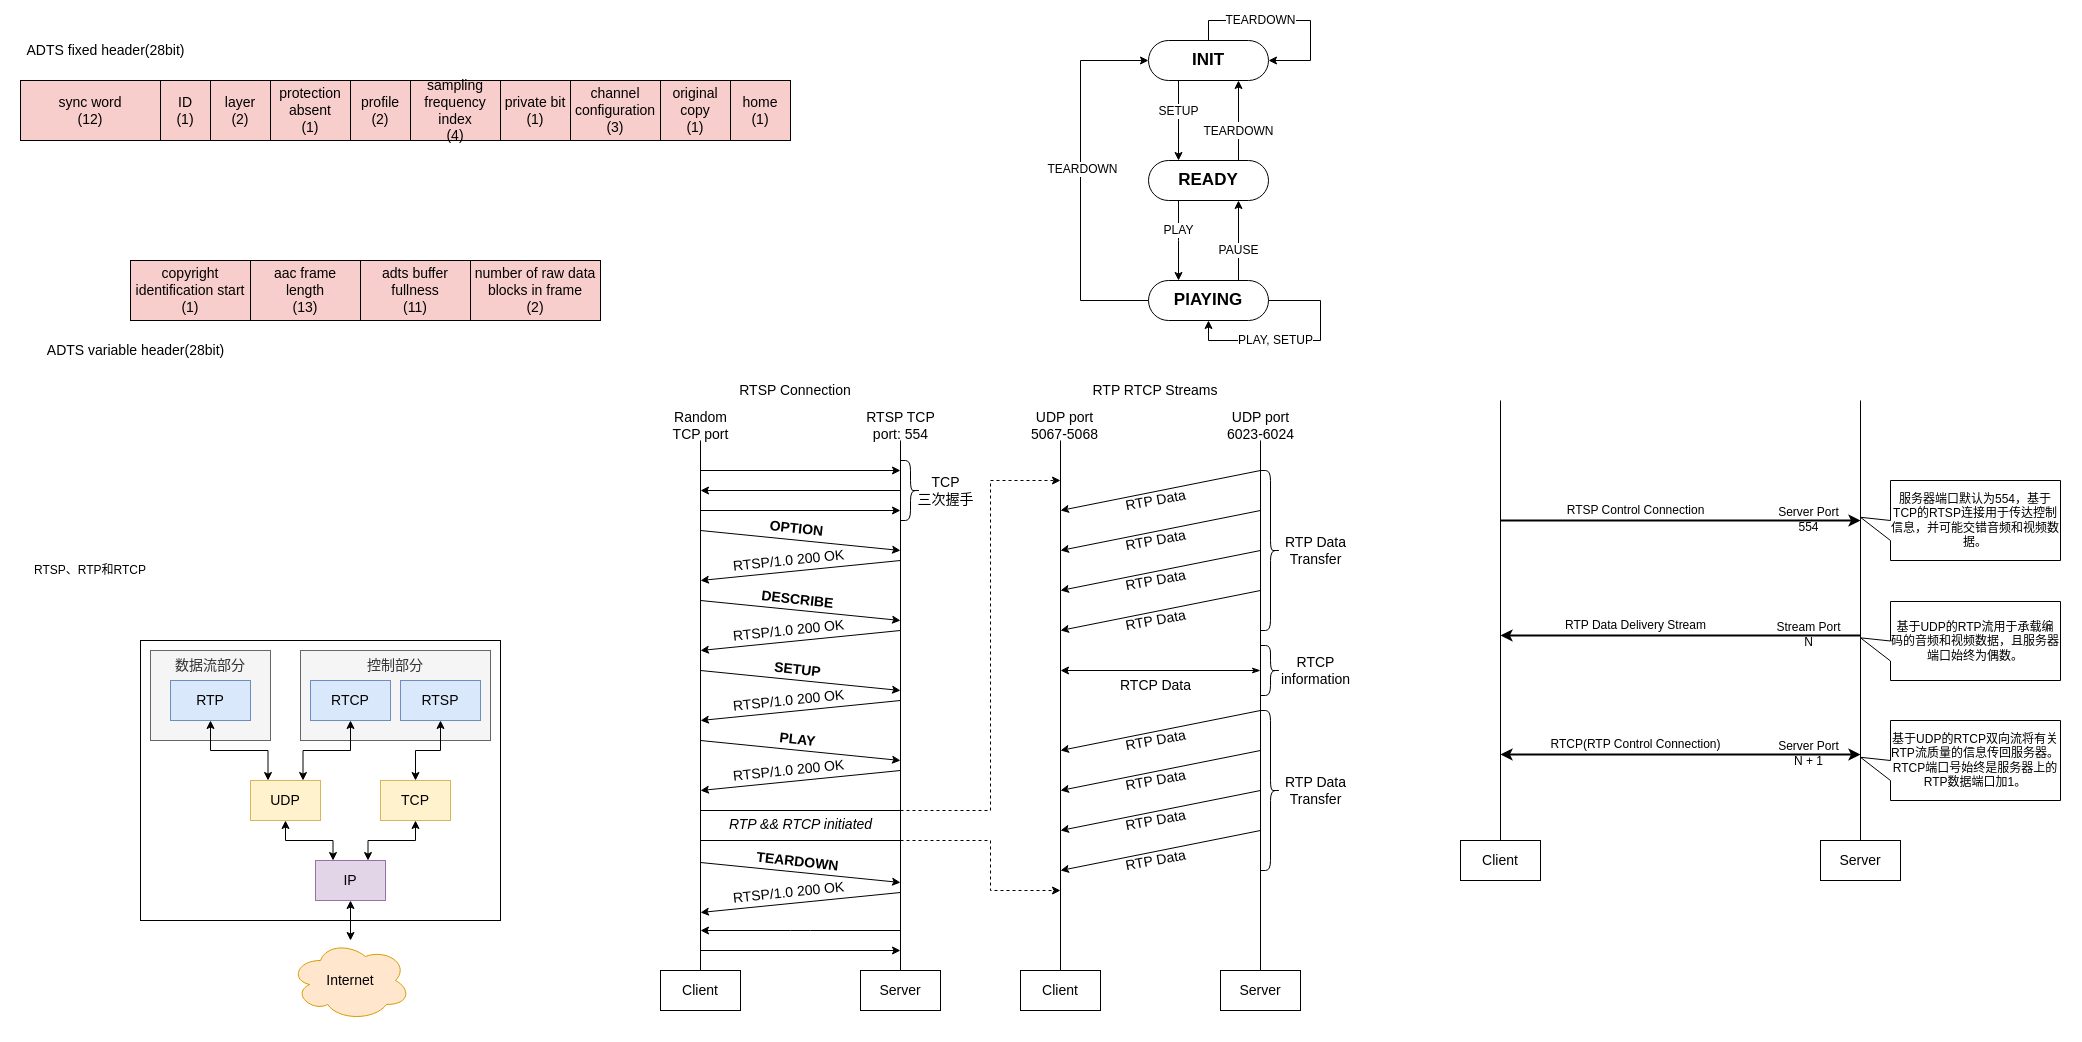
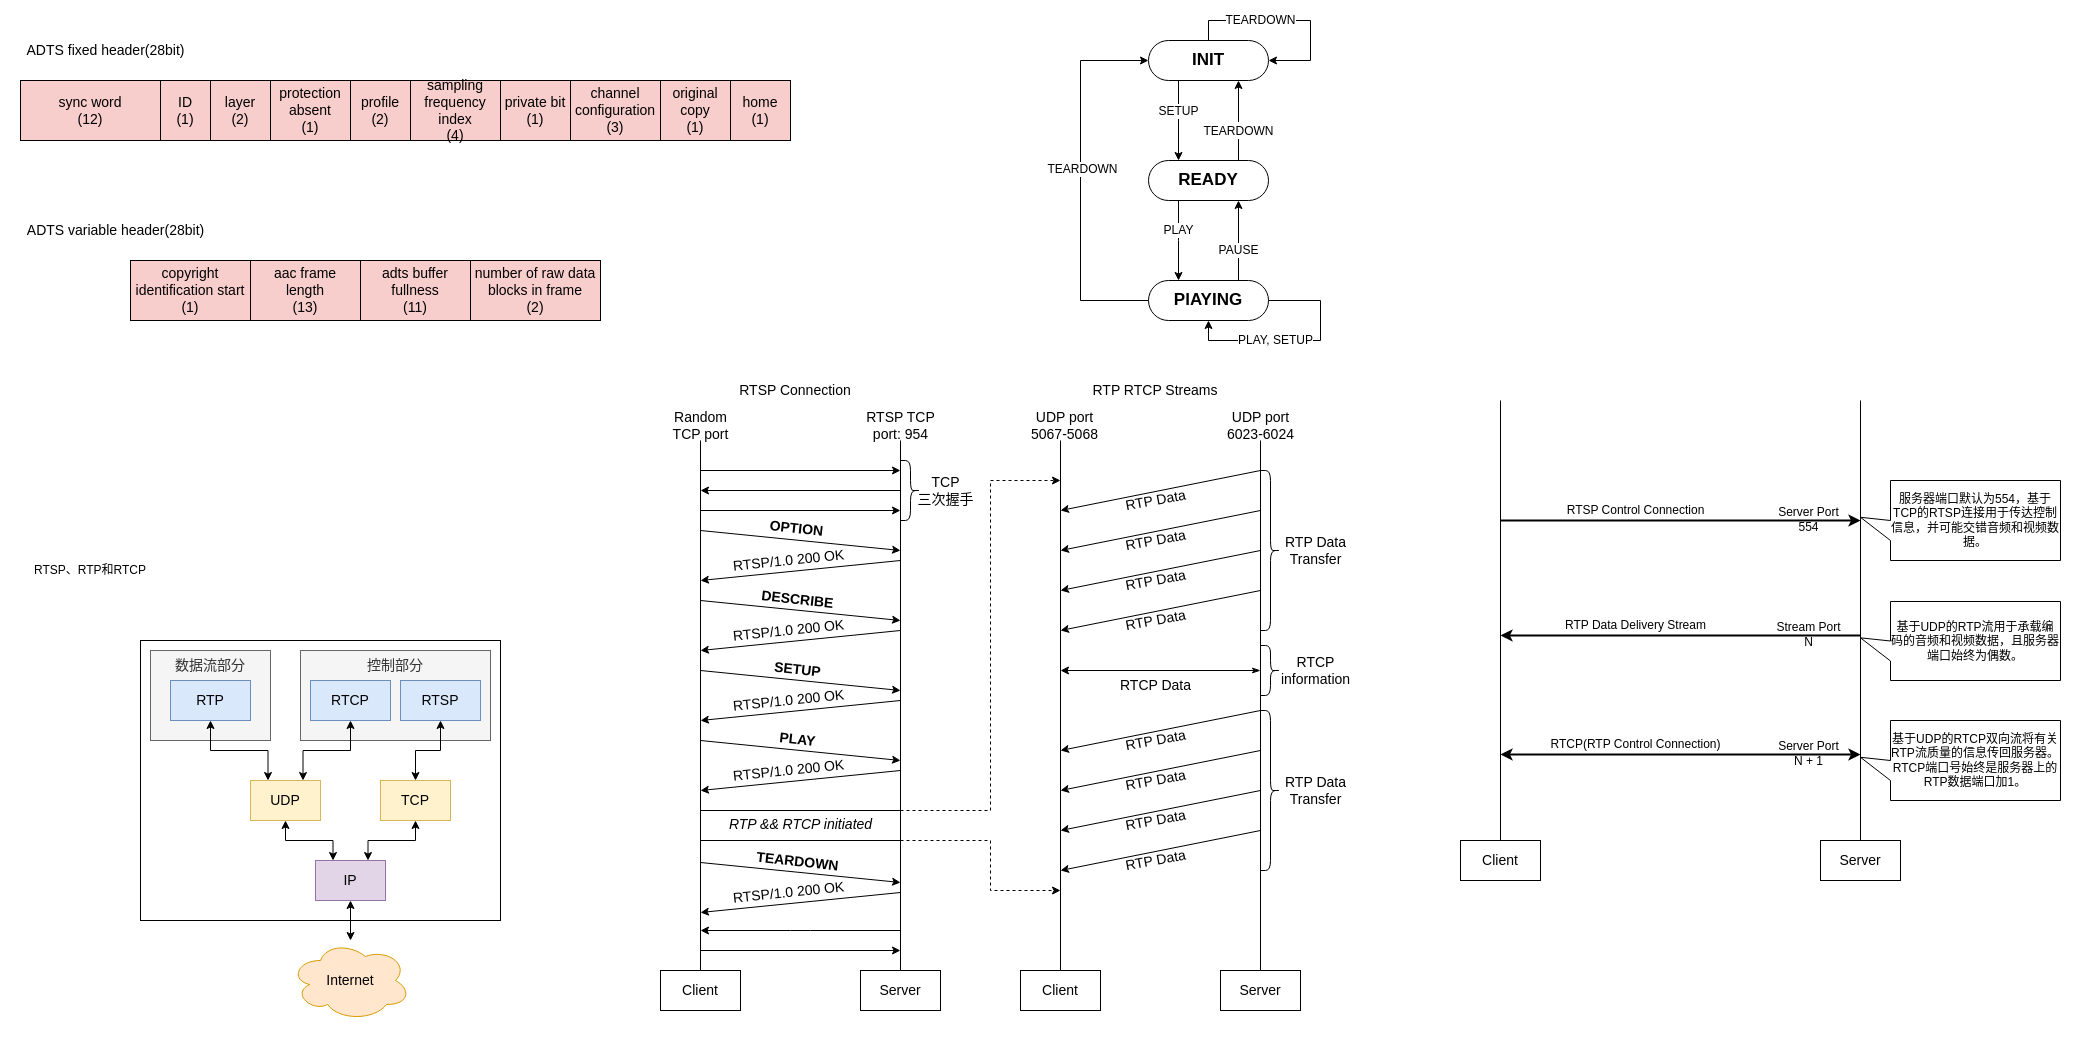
(136, 351) -> (116, 231)
(901, 426) -> (901, 426)
